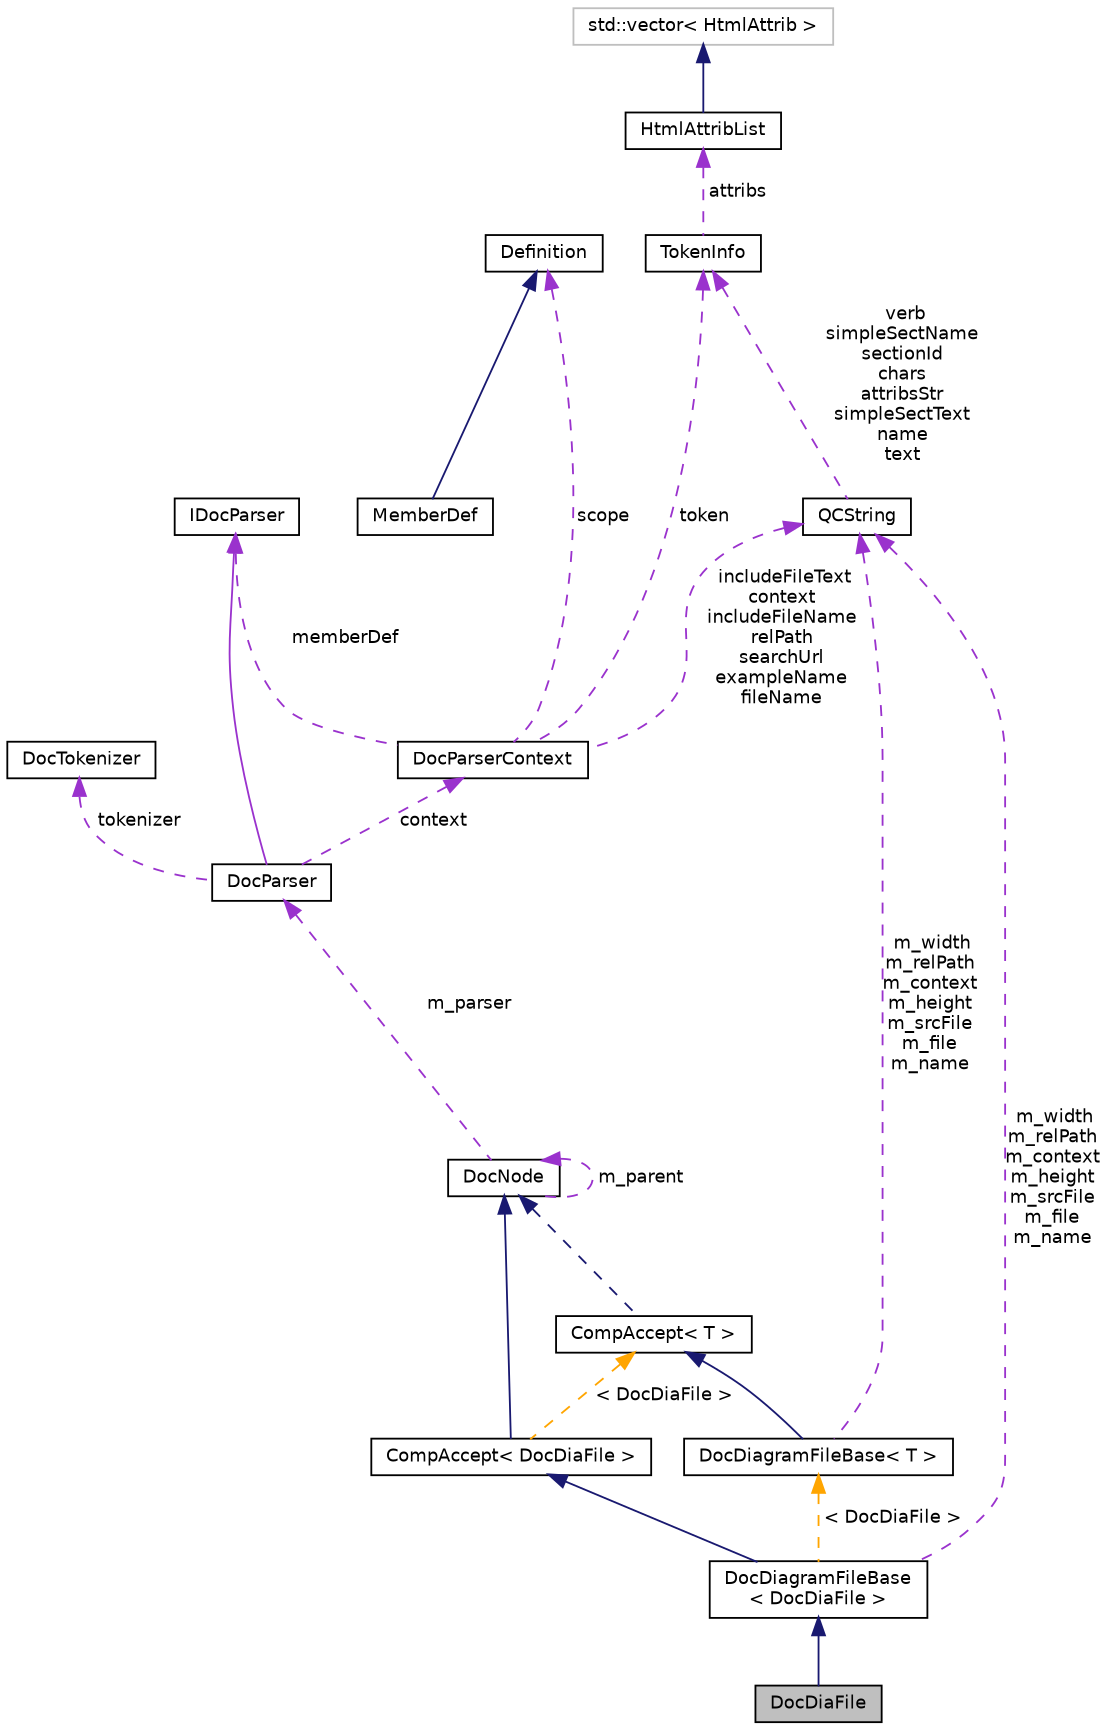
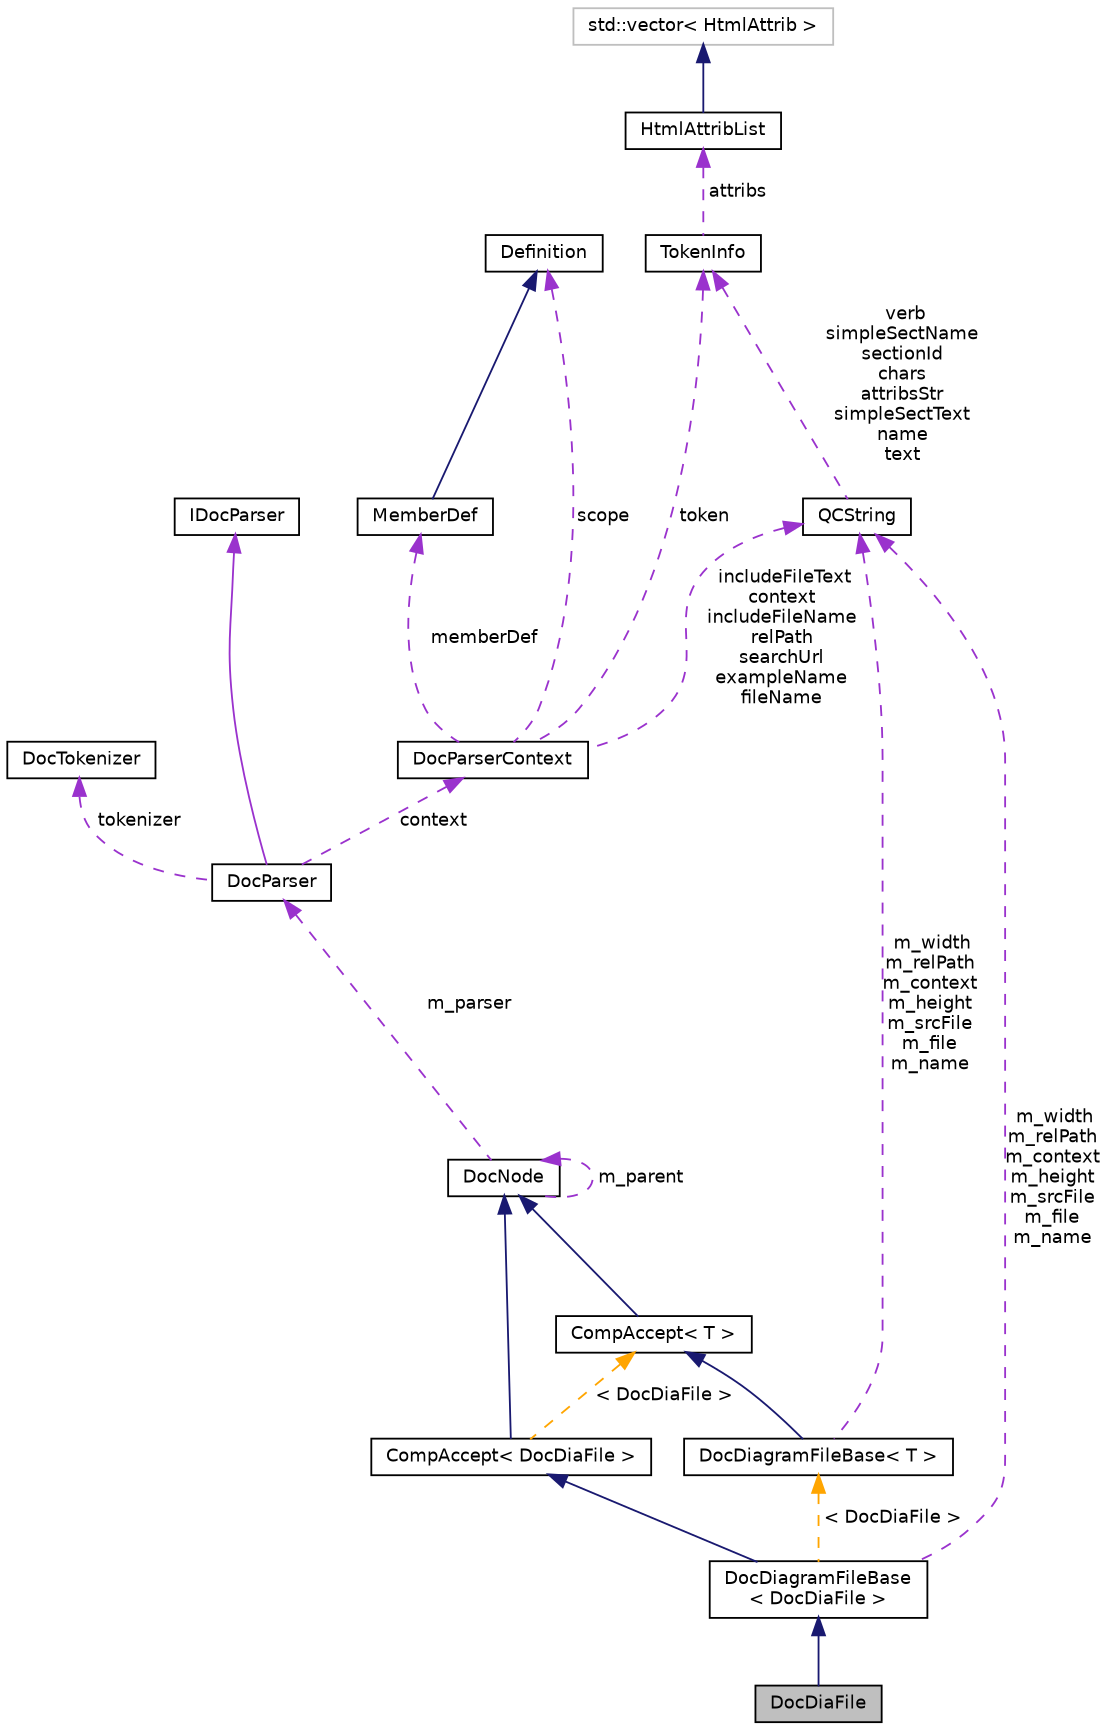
(271, 690) -> (410, 656)
(585, 1263) -> (585, 1263)
